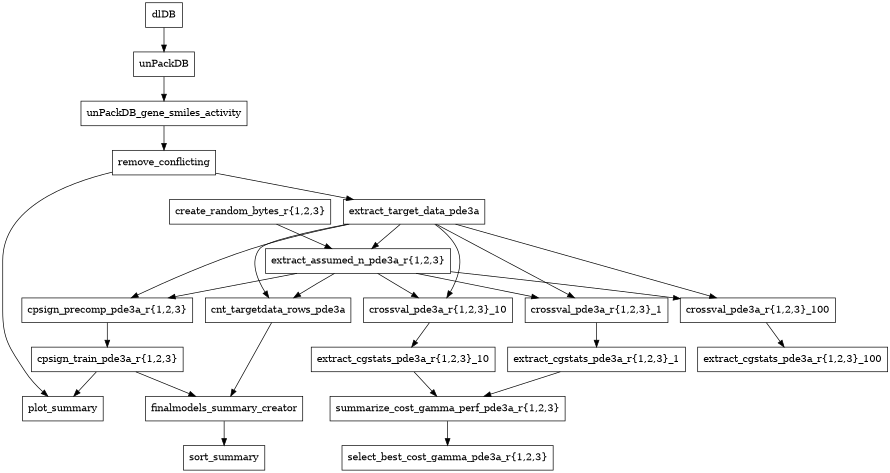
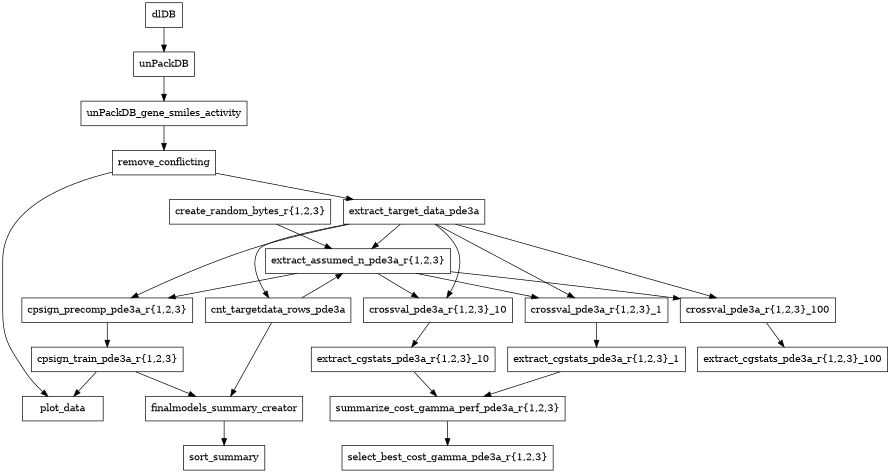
(317, 284) -> (319, 288)
(63, 409) -> (63, 409)
